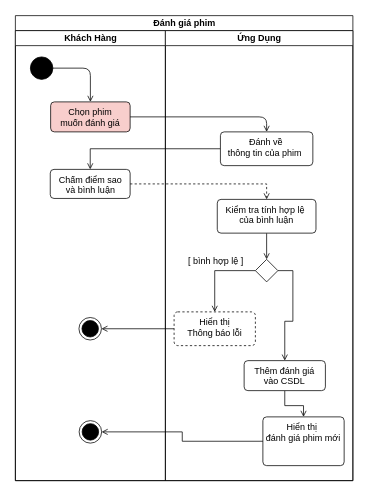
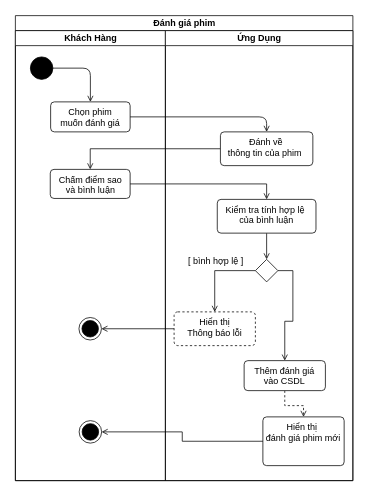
(90, 117) -> (90, 117)
(205, 184) -> (205, 184)
(290, 405) -> (290, 405)
